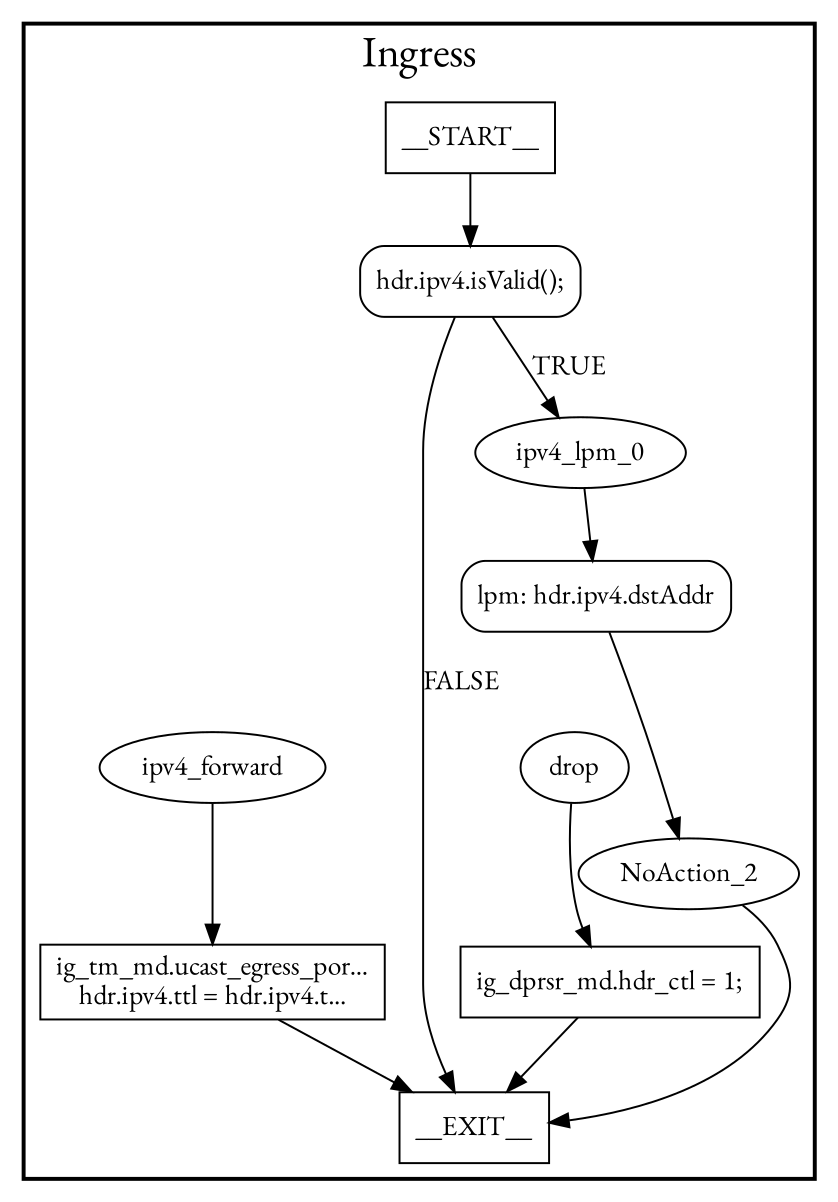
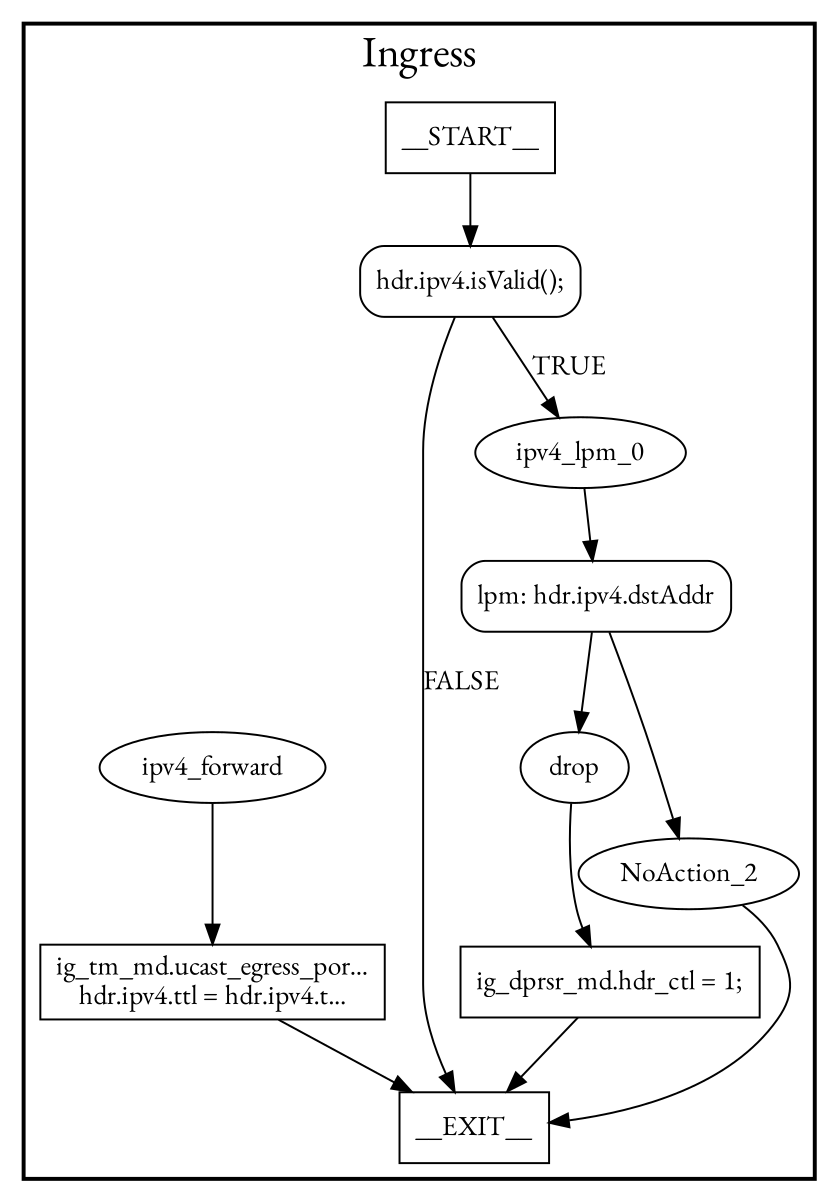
none -> (587, 672)
